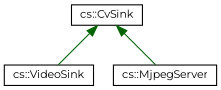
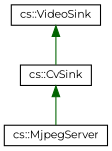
(74, 49) -> (56, 51)
